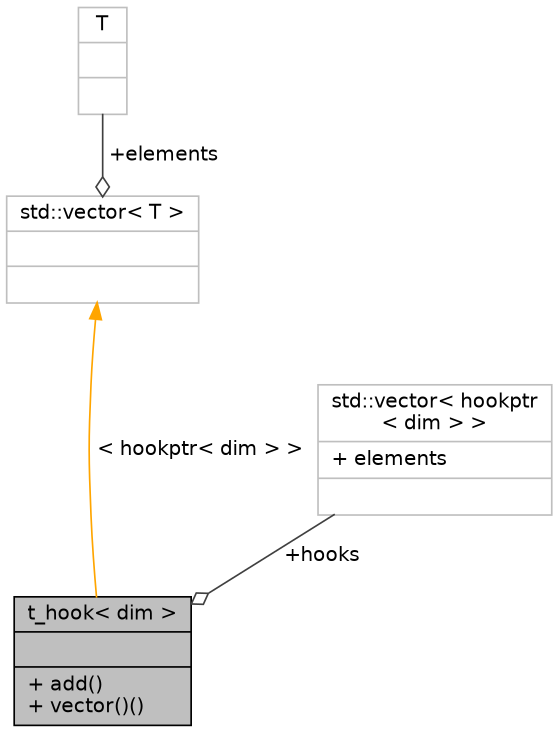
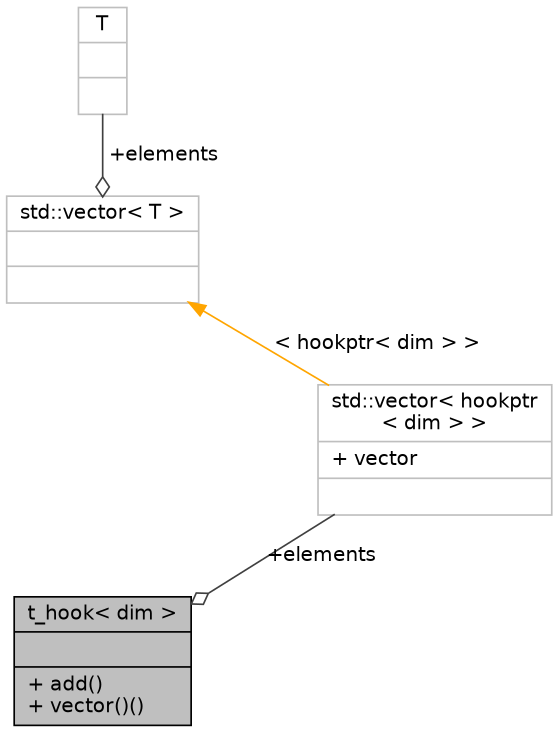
(89, 459) -> (266, 348)
(390, 459) -> (375, 459)
(319, 556) -> (319, 556)
